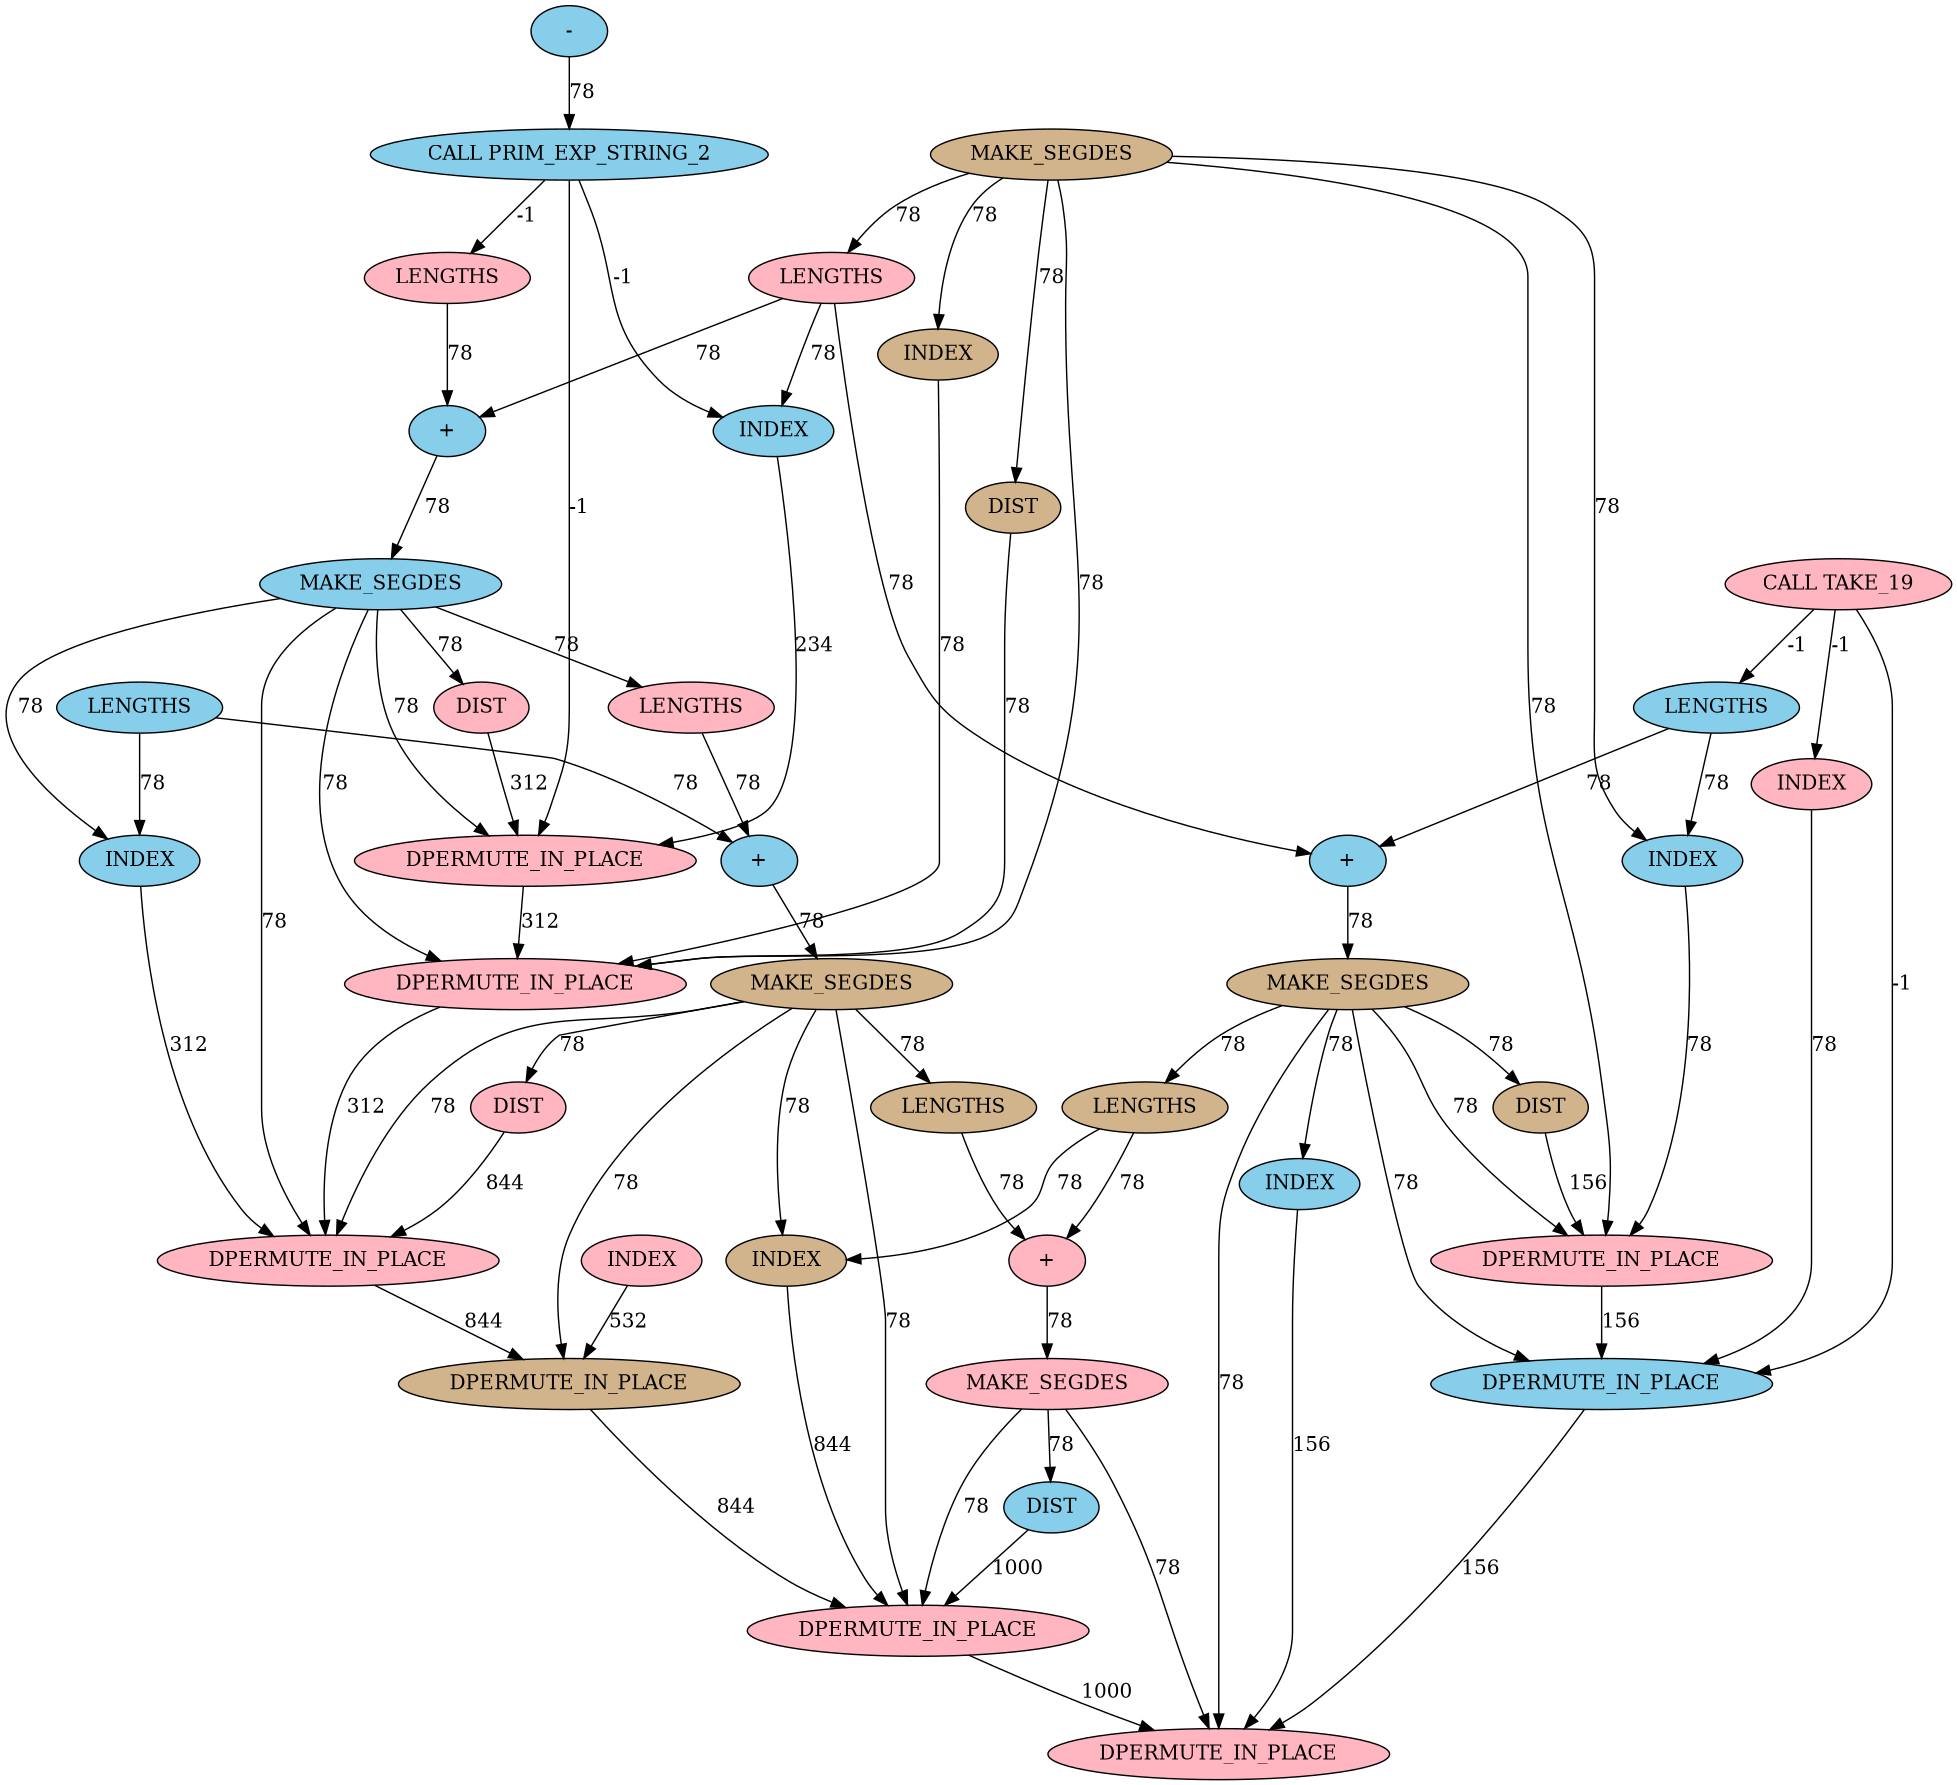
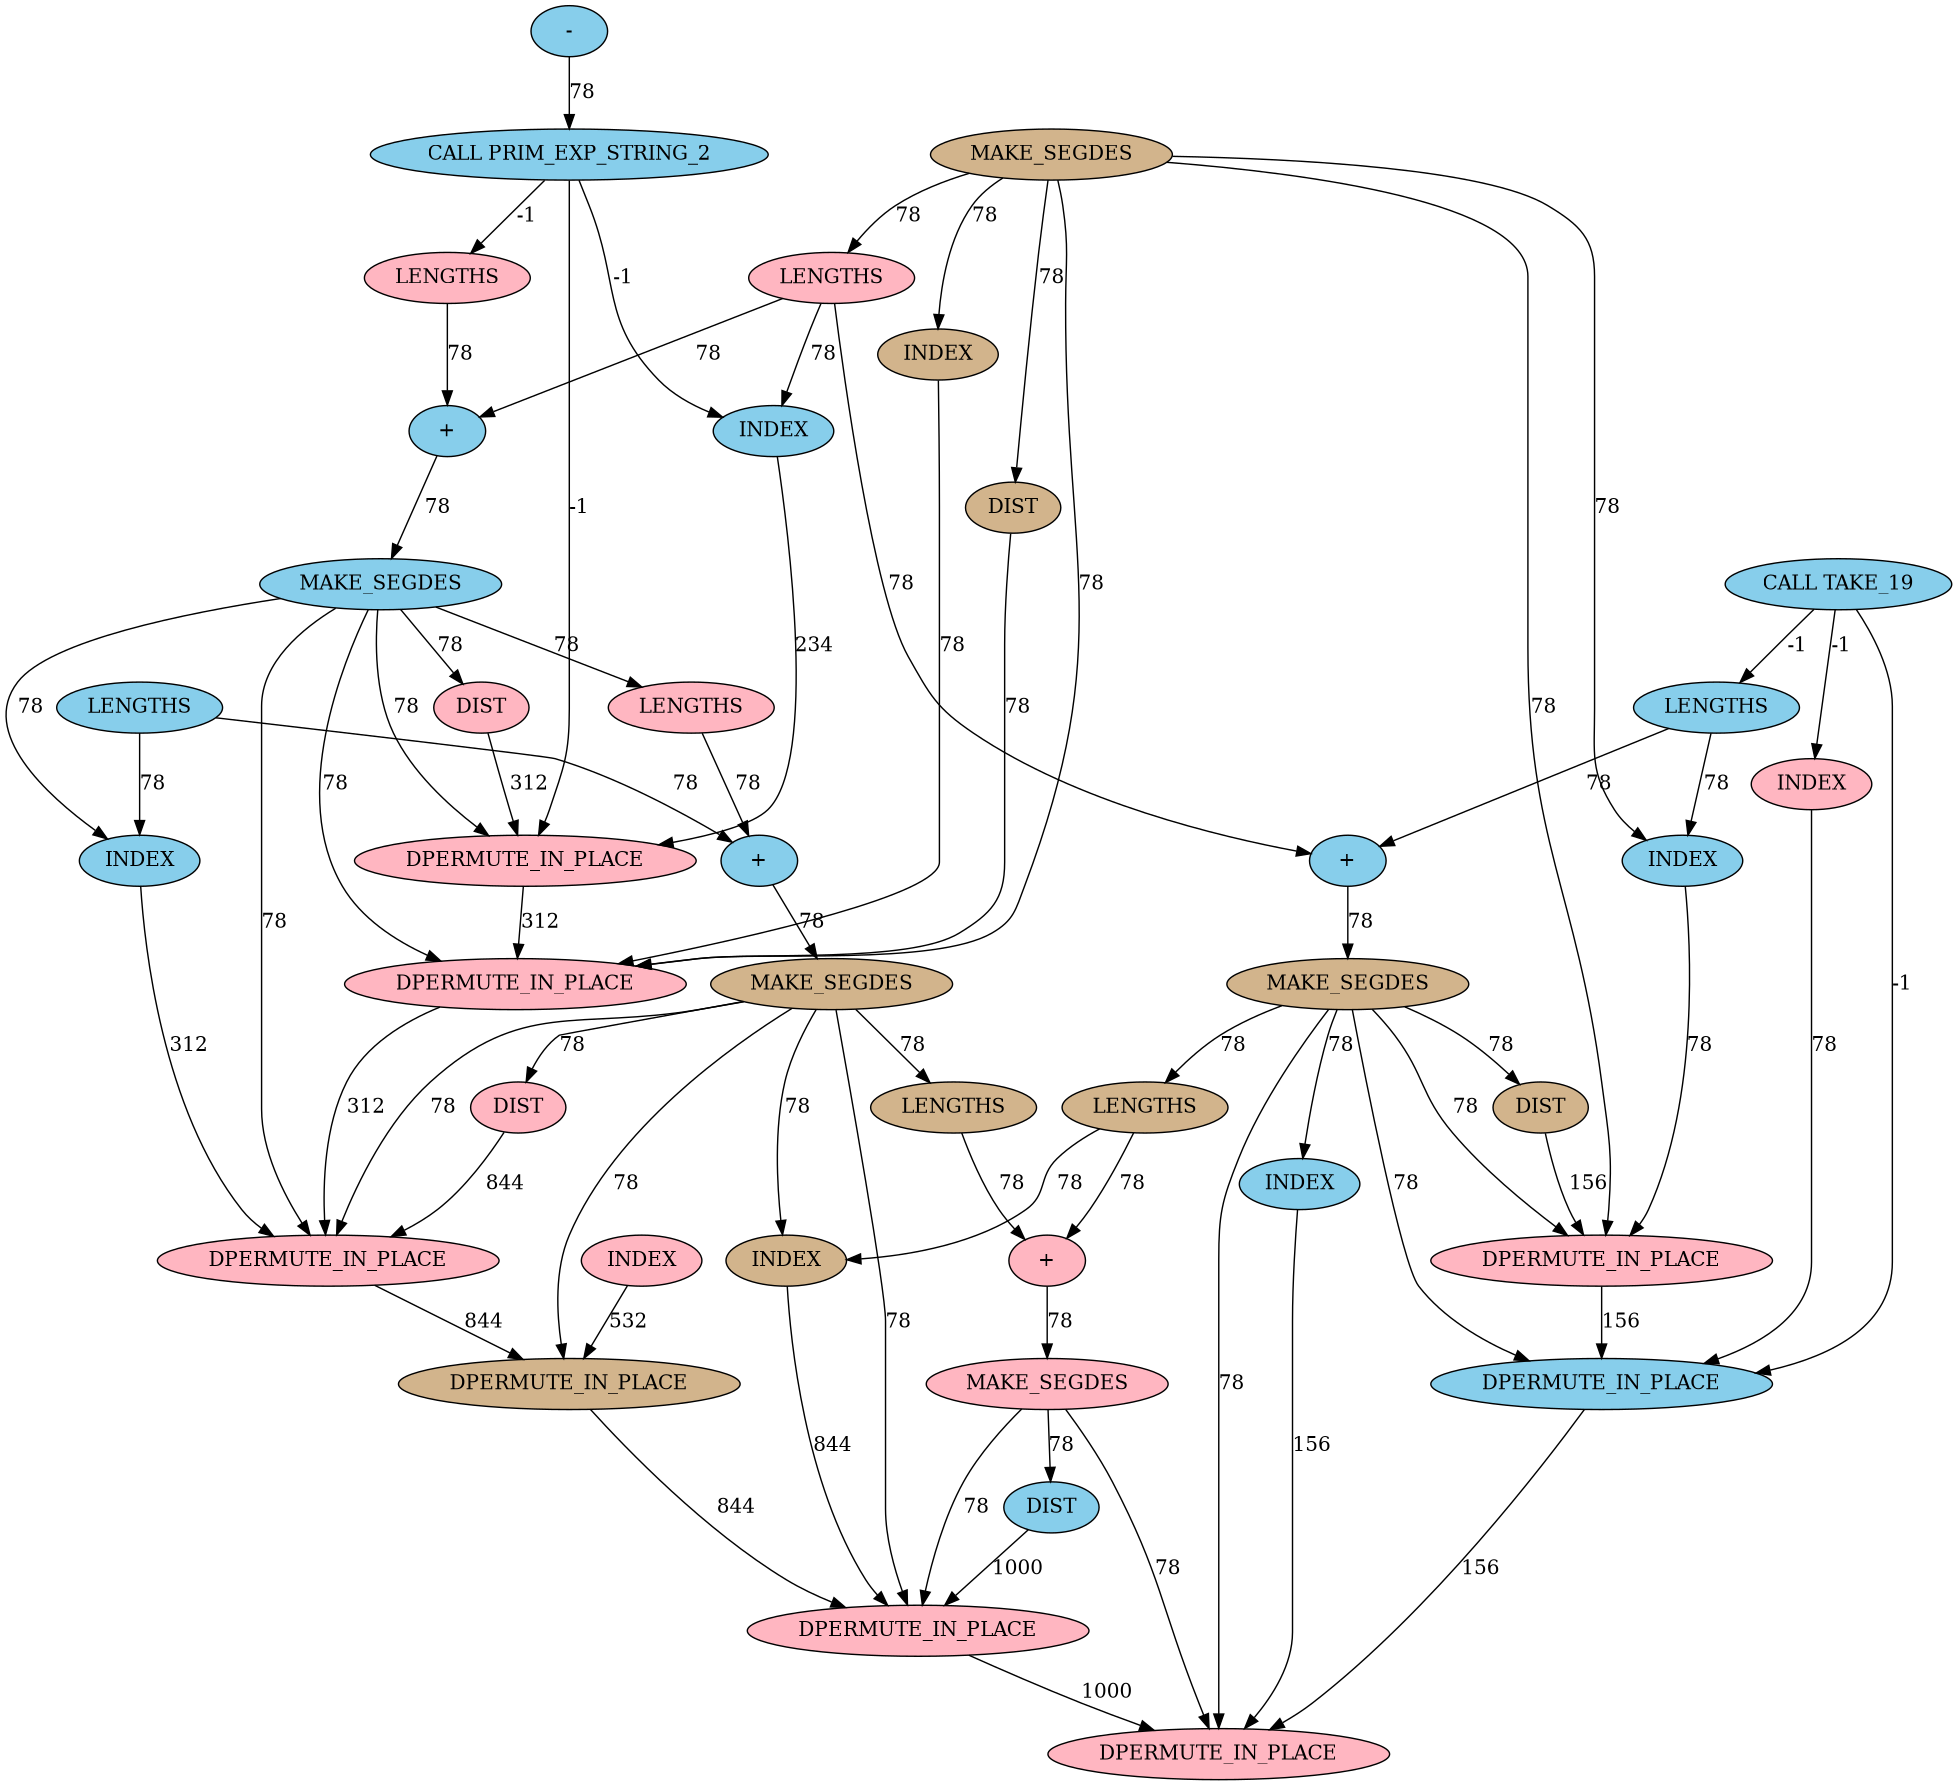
(1839, 584) -> (1839, 584)
